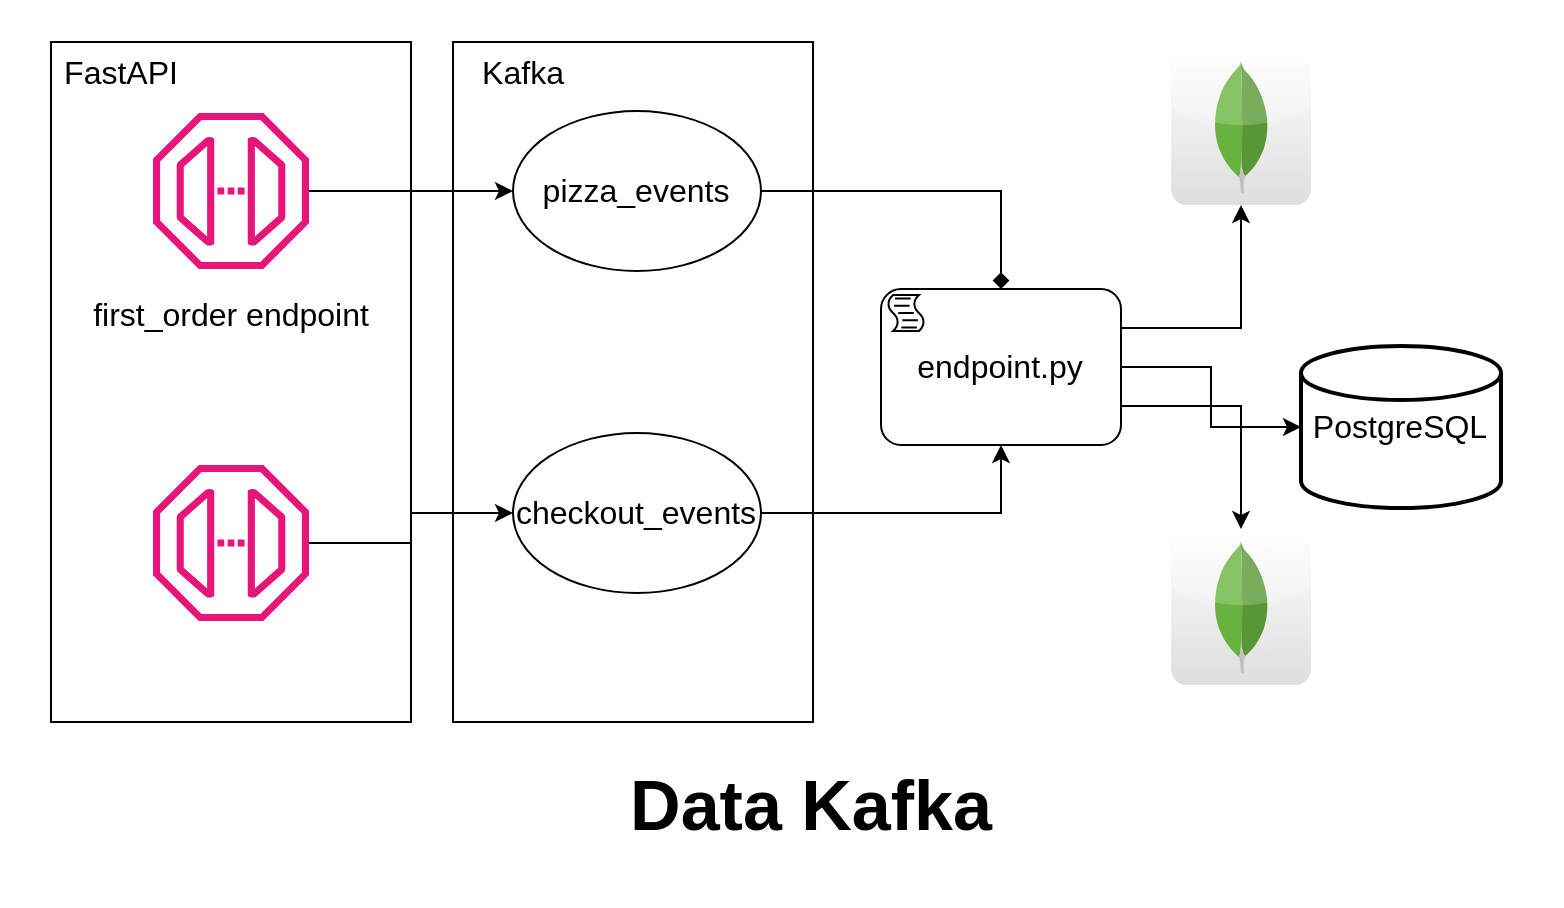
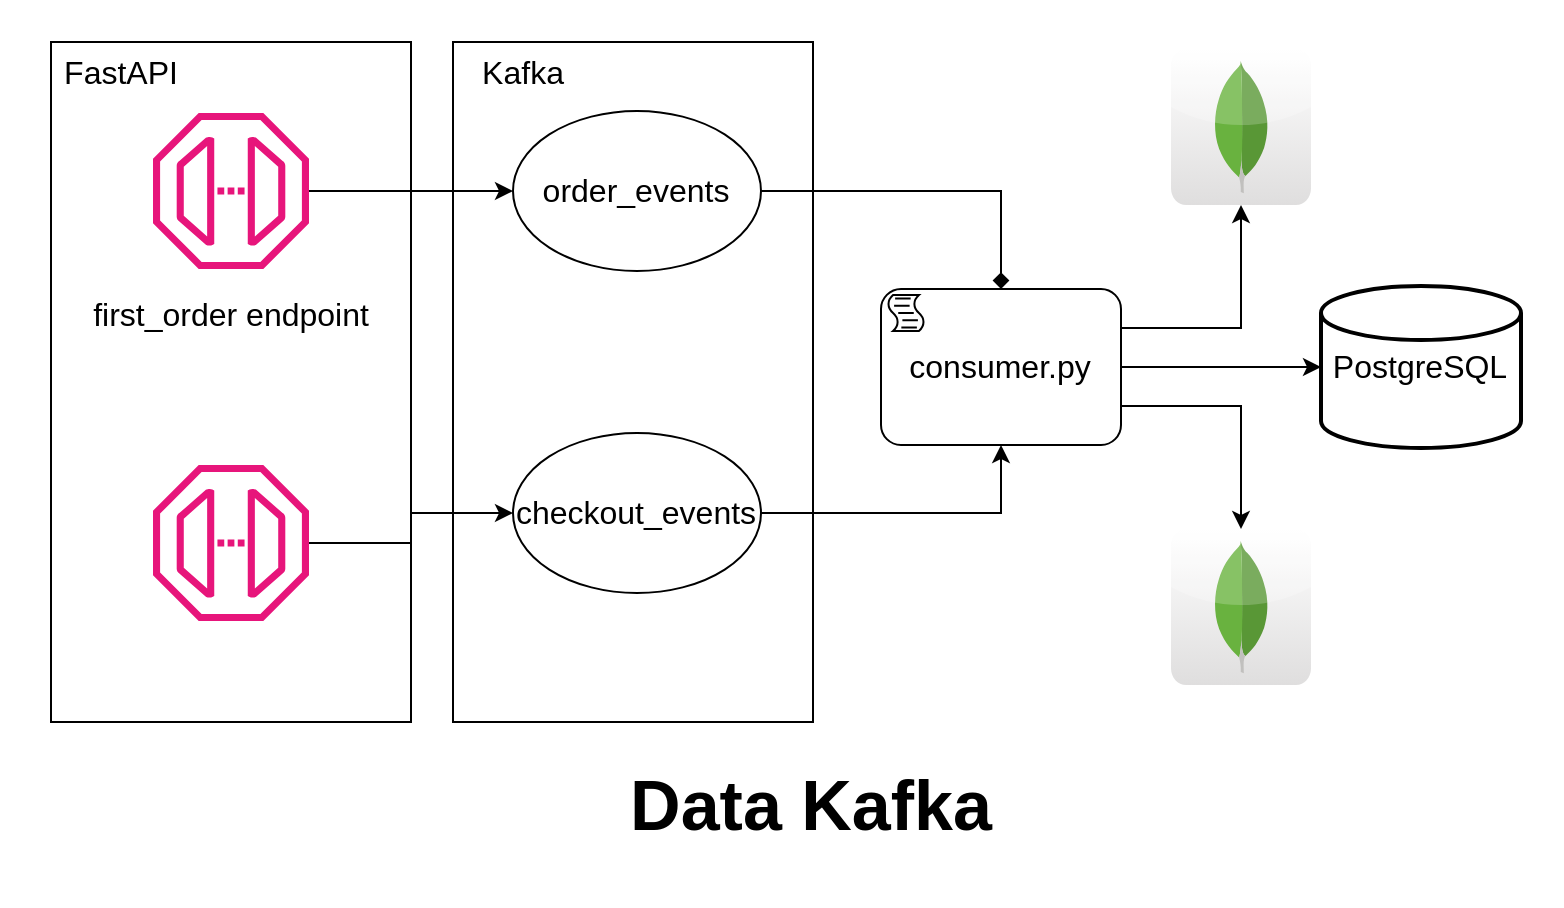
(637, 191) -> (637, 191)
(1001, 367) -> (1001, 367)
(1401, 427) -> (1421, 367)
